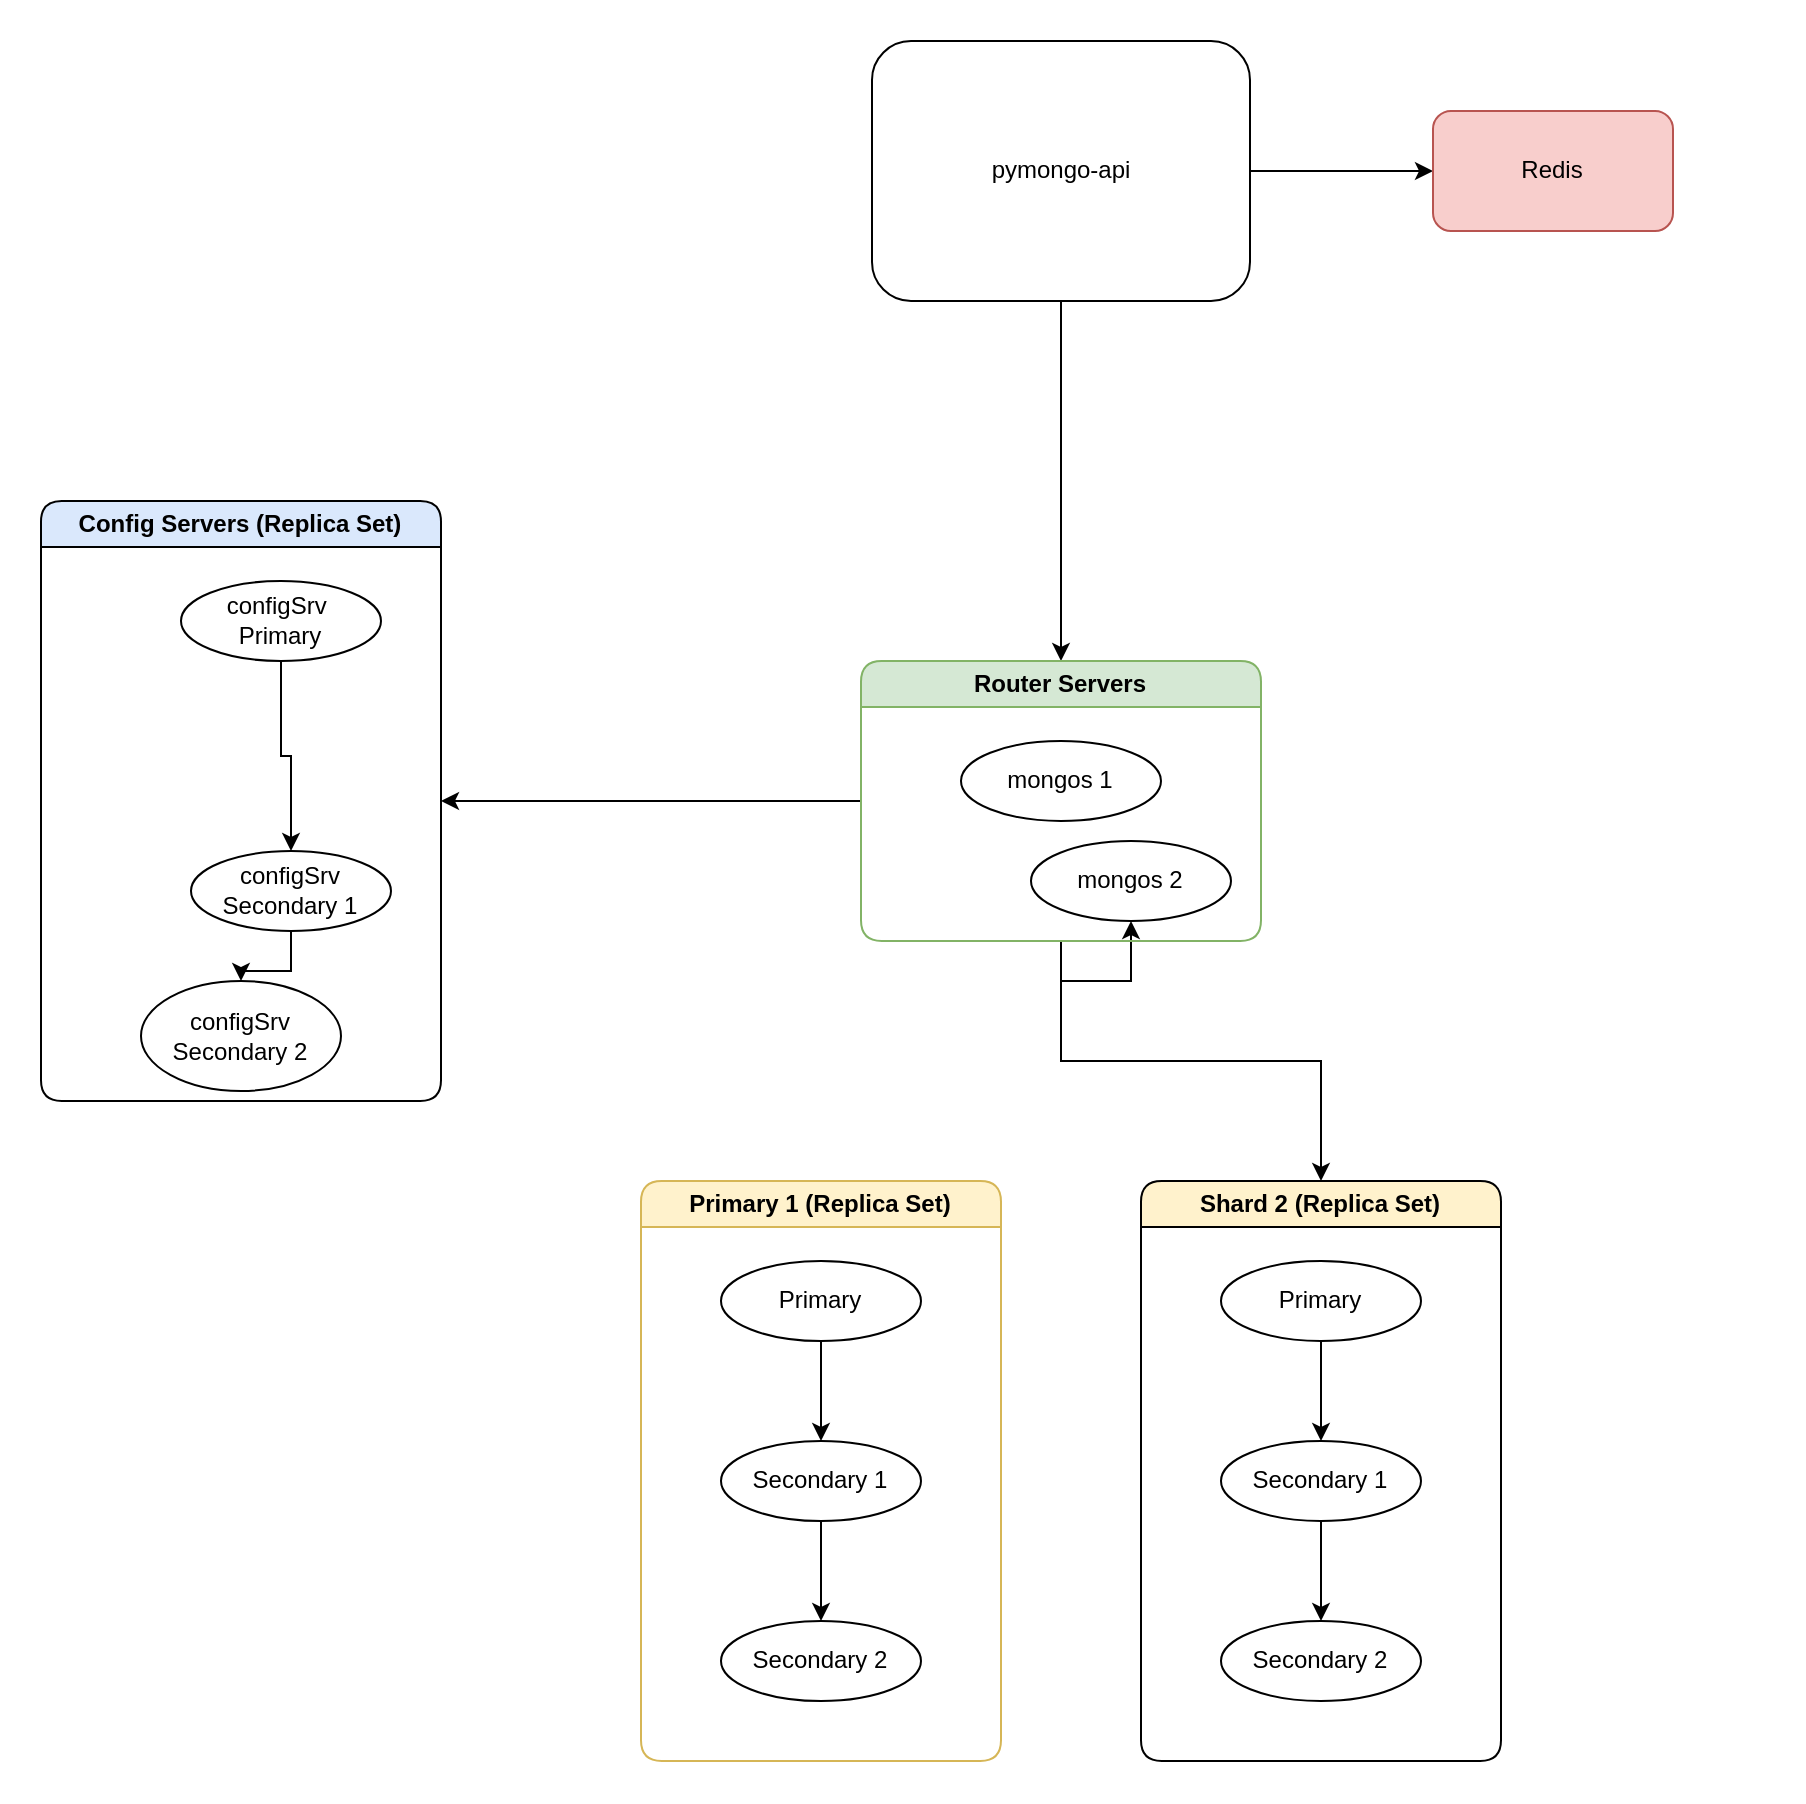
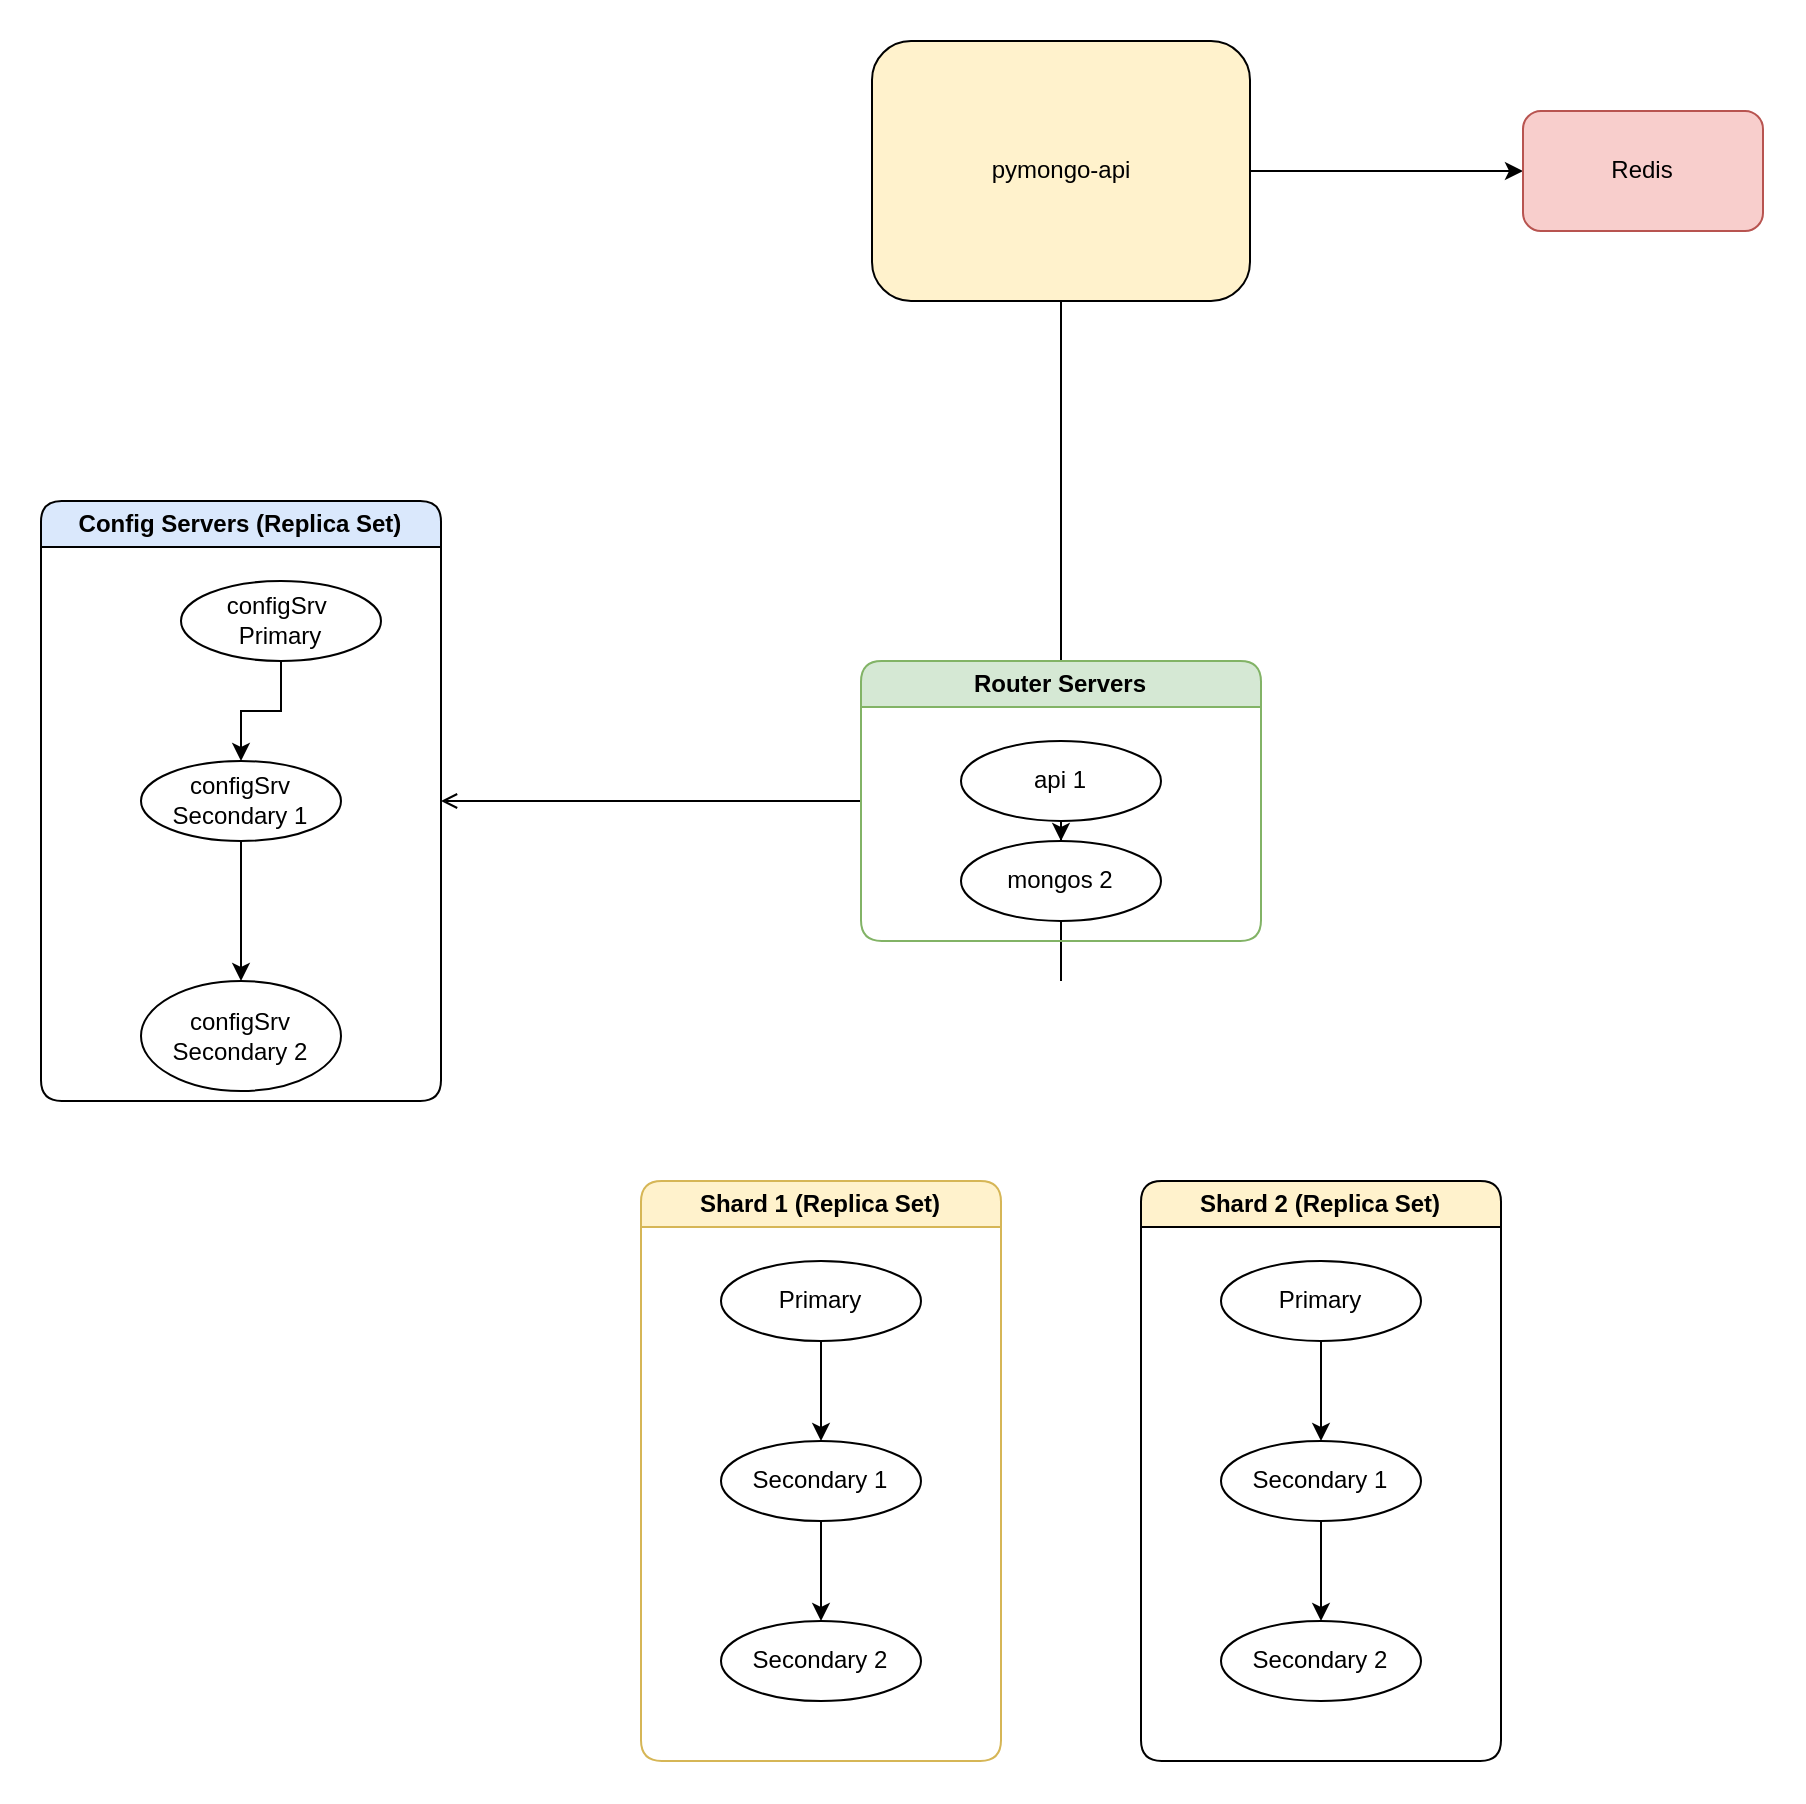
(1061, 171) -> (1061, 171)
(1553, 171) -> (1643, 171)
(1061, 646) -> (1061, 651)
(1061, 781) -> (1061, 781)
(456, 801) -> (452, 801)
(1131, 881) -> (1061, 881)
(291, 891) -> (241, 801)
(1206, 1061) -> none
(821, 1205) -> (821, 1205)
